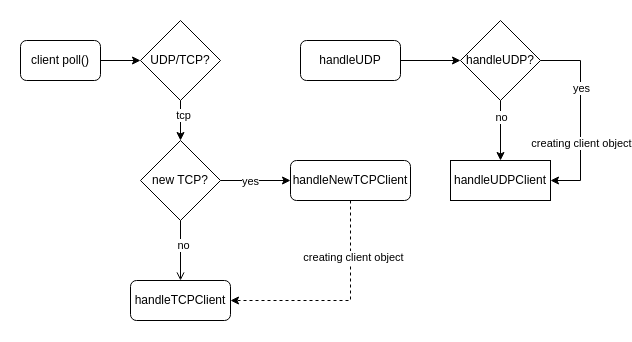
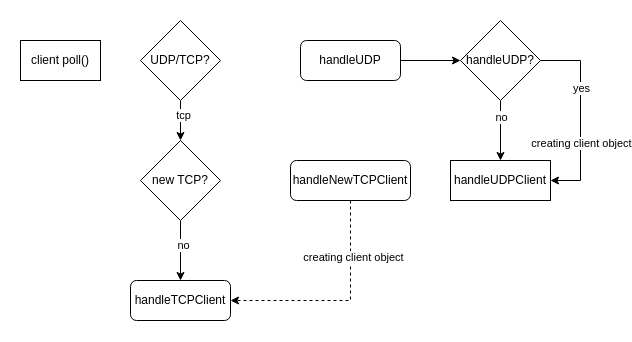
(61, 61) -> (61, 61)
(117, 61) -> none
(252, 181) -> none
(181, 274) -> (181, 272)
